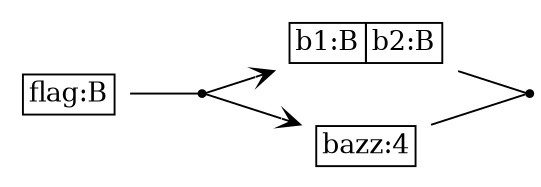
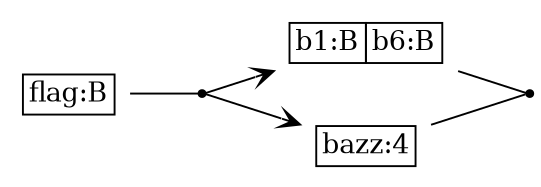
(404, 42) -> (404, 42)
